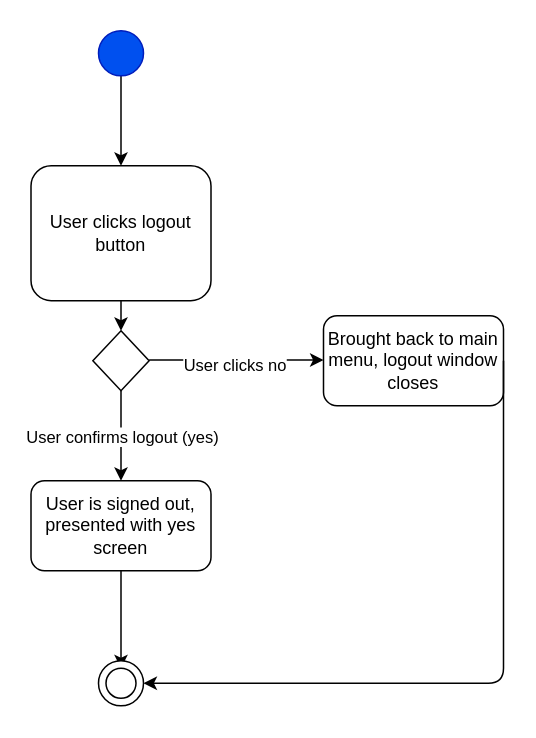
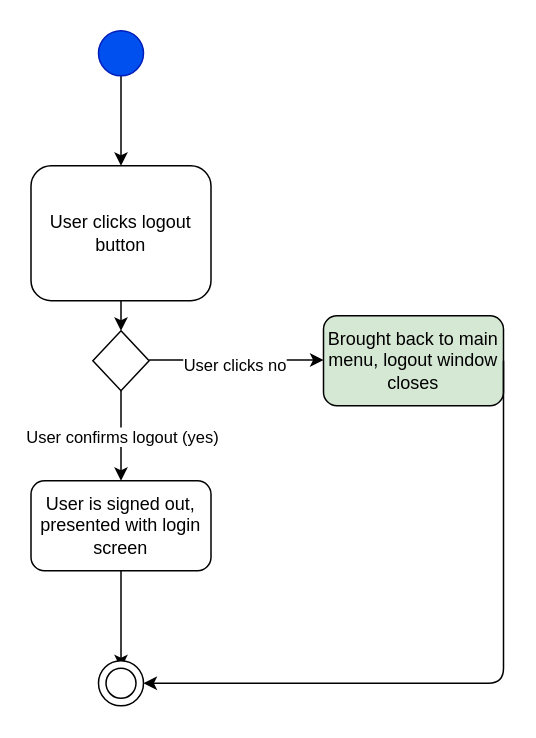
(413, 361) -> (413, 361)
(121, 526) -> (121, 526)
